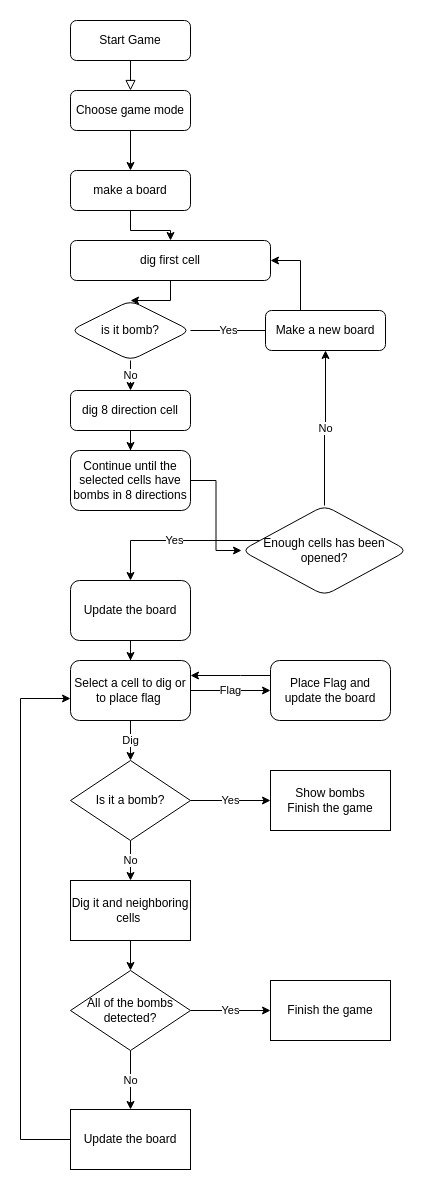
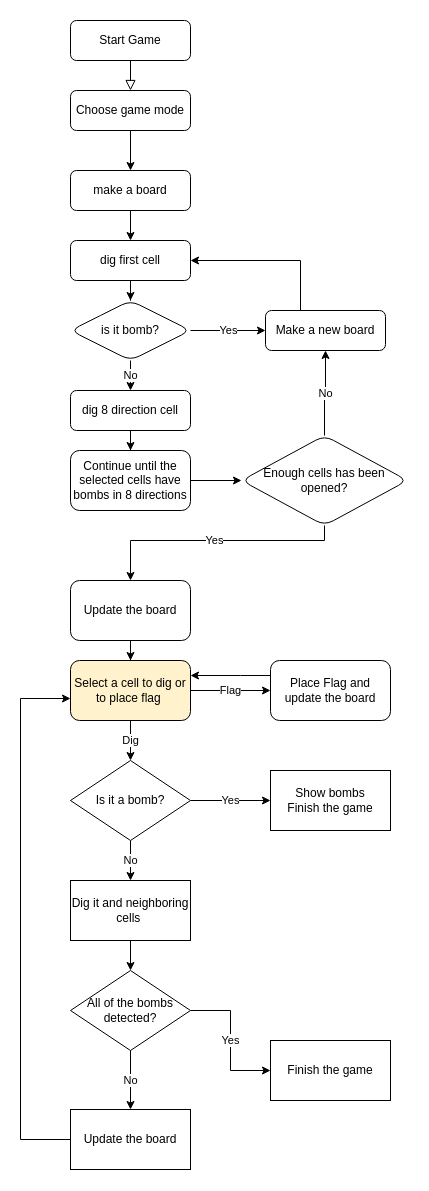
(171, 261) -> (131, 261)
(260, 331) -> (257, 331)
(325, 551) -> (325, 481)
(131, 691) -> (131, 691)
(331, 1011) -> (331, 1071)
